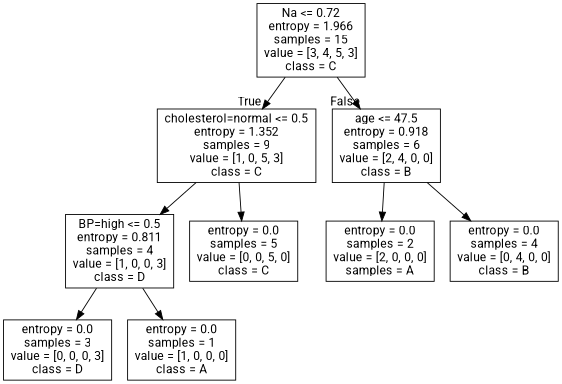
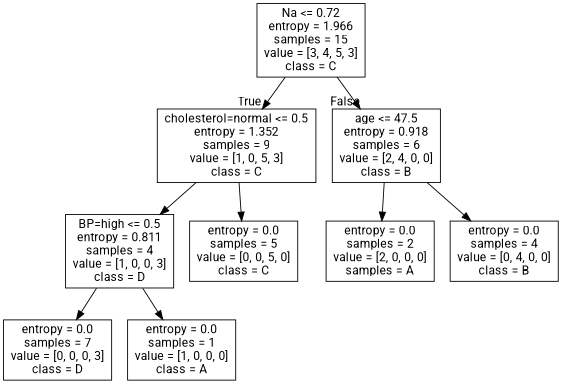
(58, 350) -> (58, 350)
